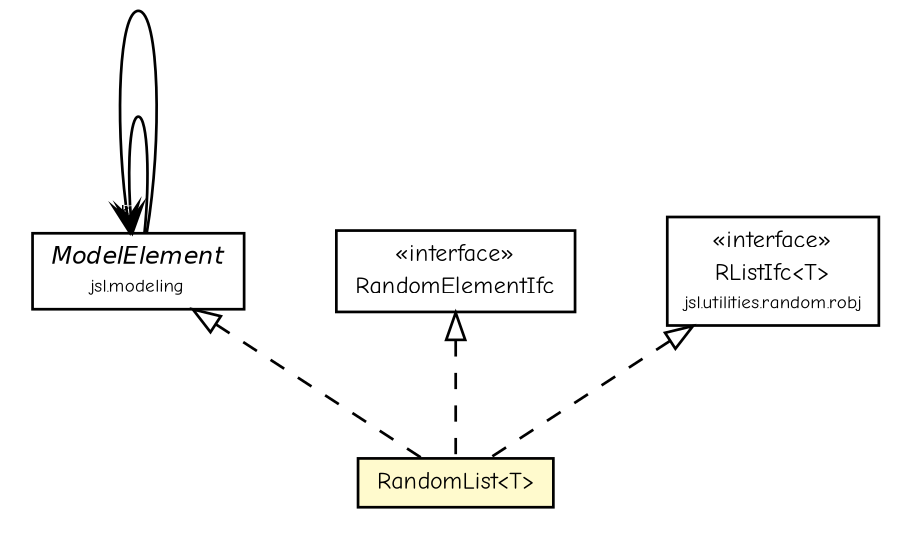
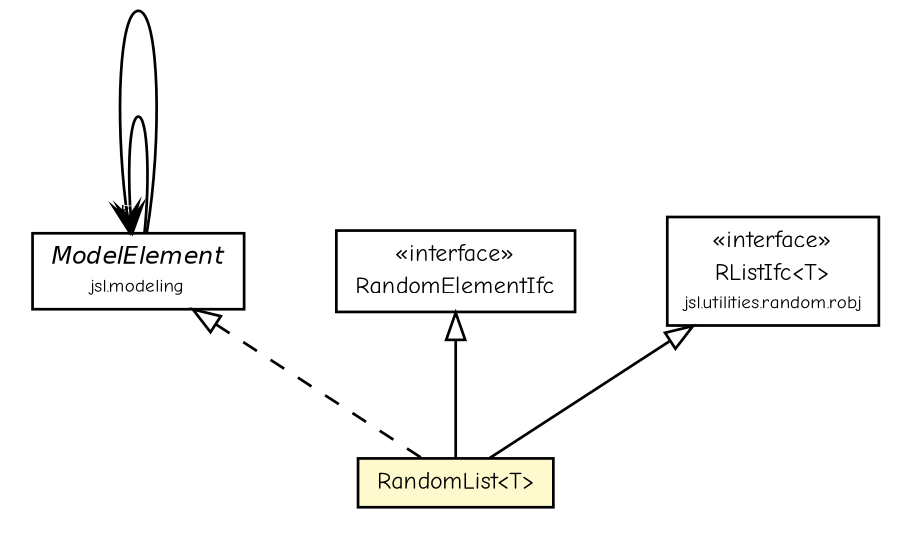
(456, 399) -> (456, 399)
(580, 400) -> (580, 400)
